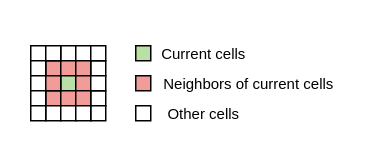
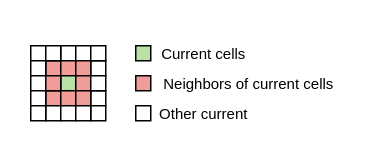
(204, 113) -> (204, 113)
